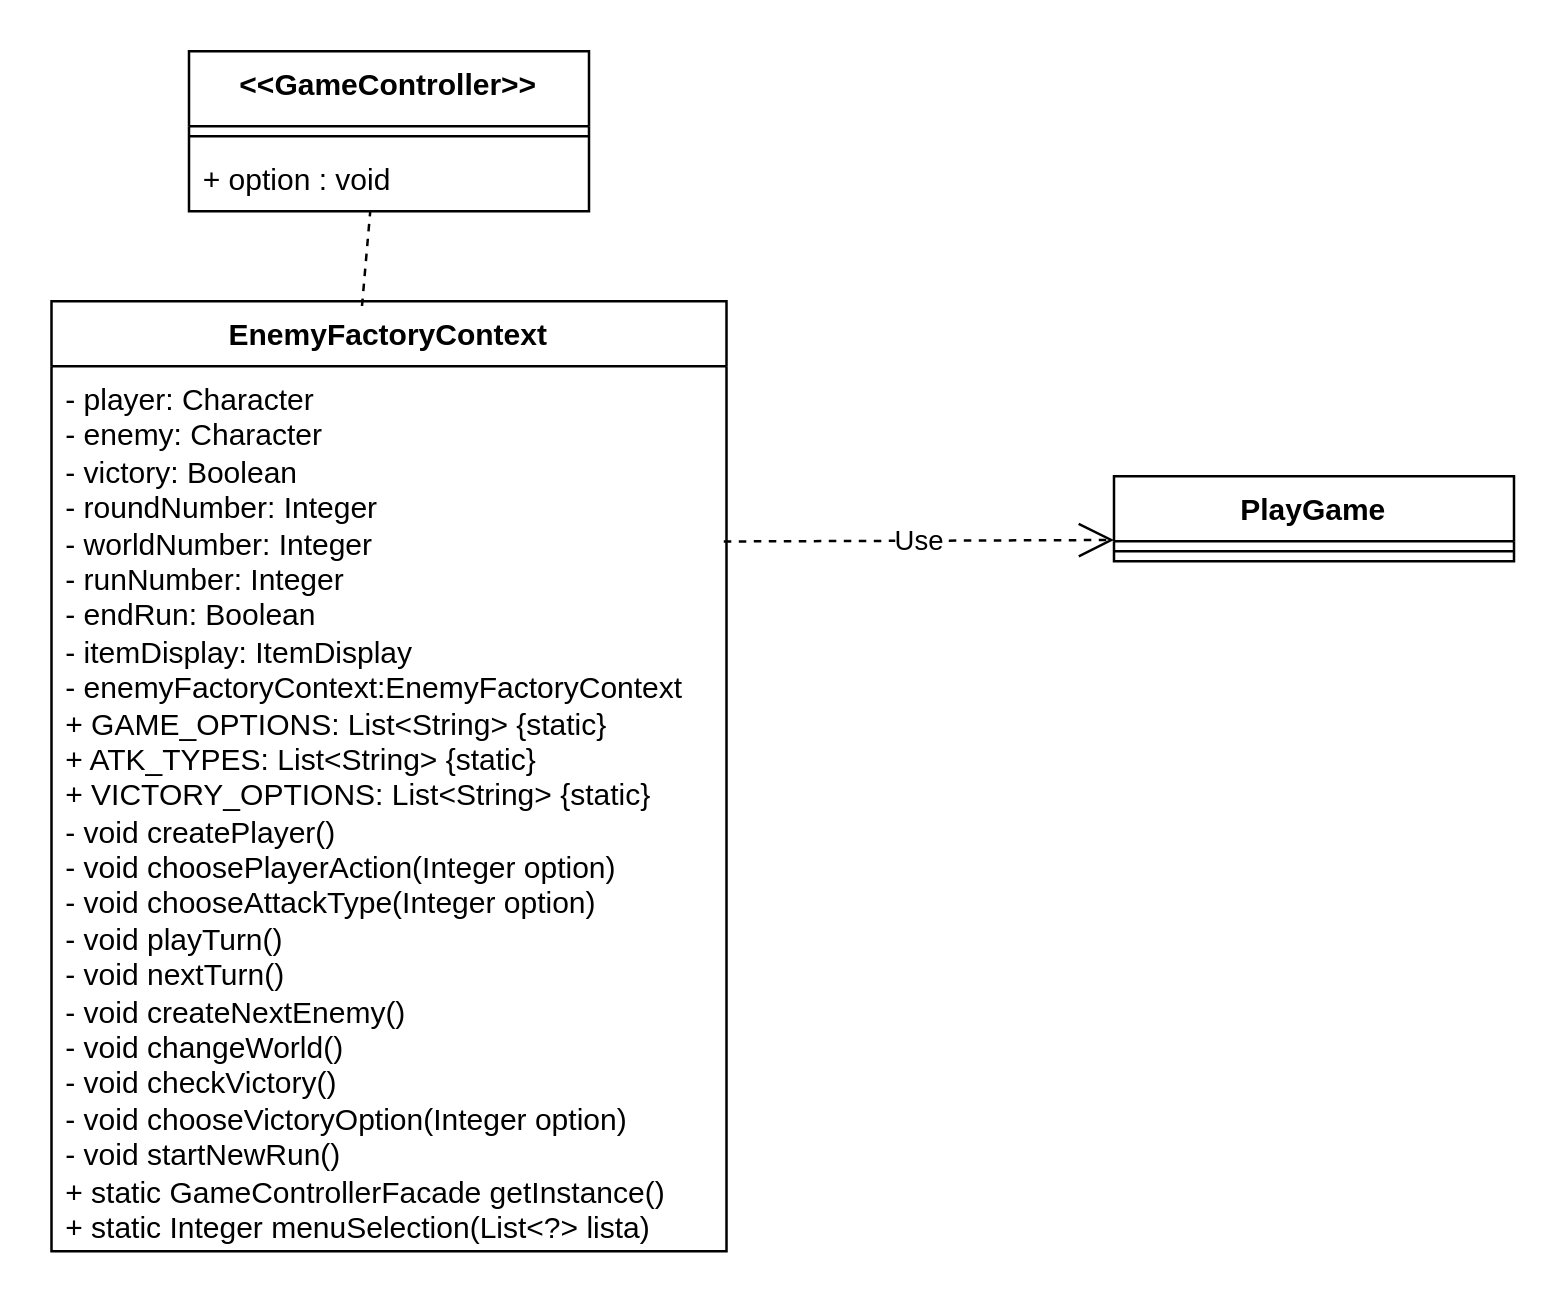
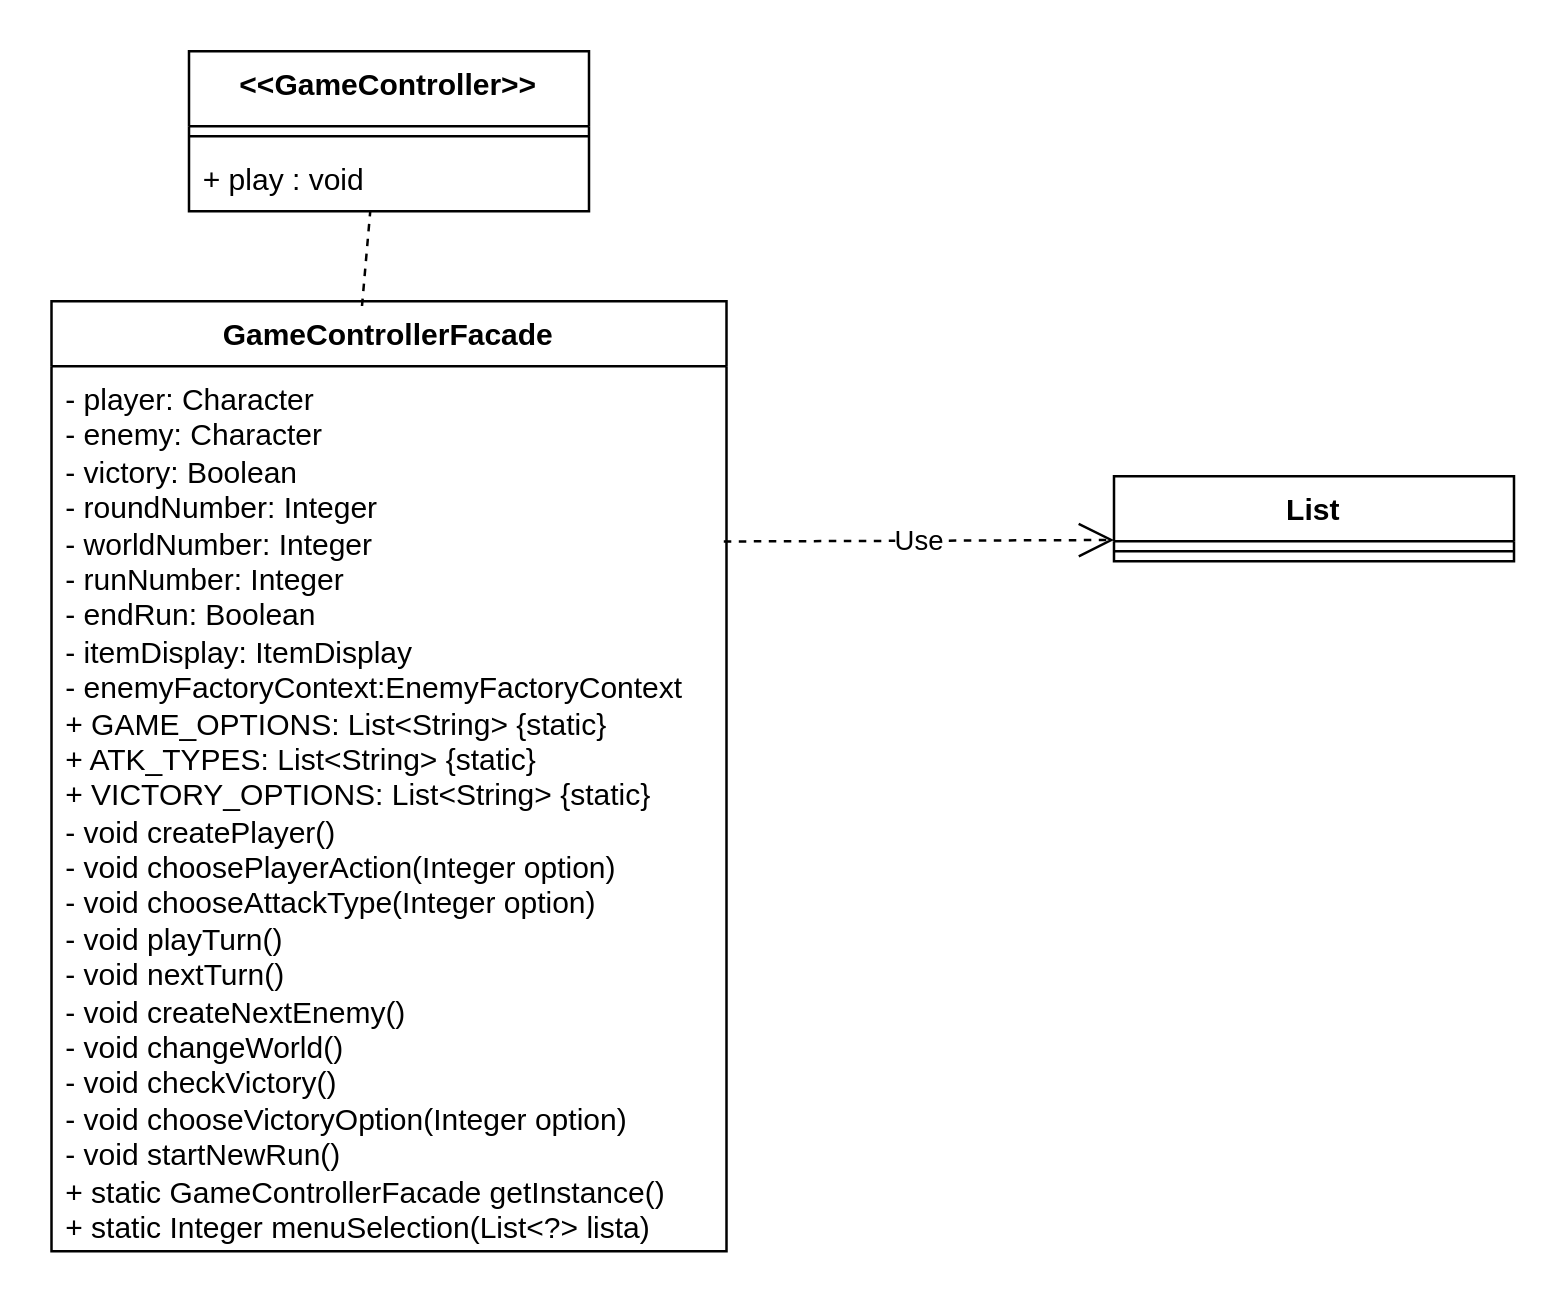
(306, 182) -> (290, 182)
(389, 337) -> (389, 337)
(1314, 512) -> (1314, 512)
